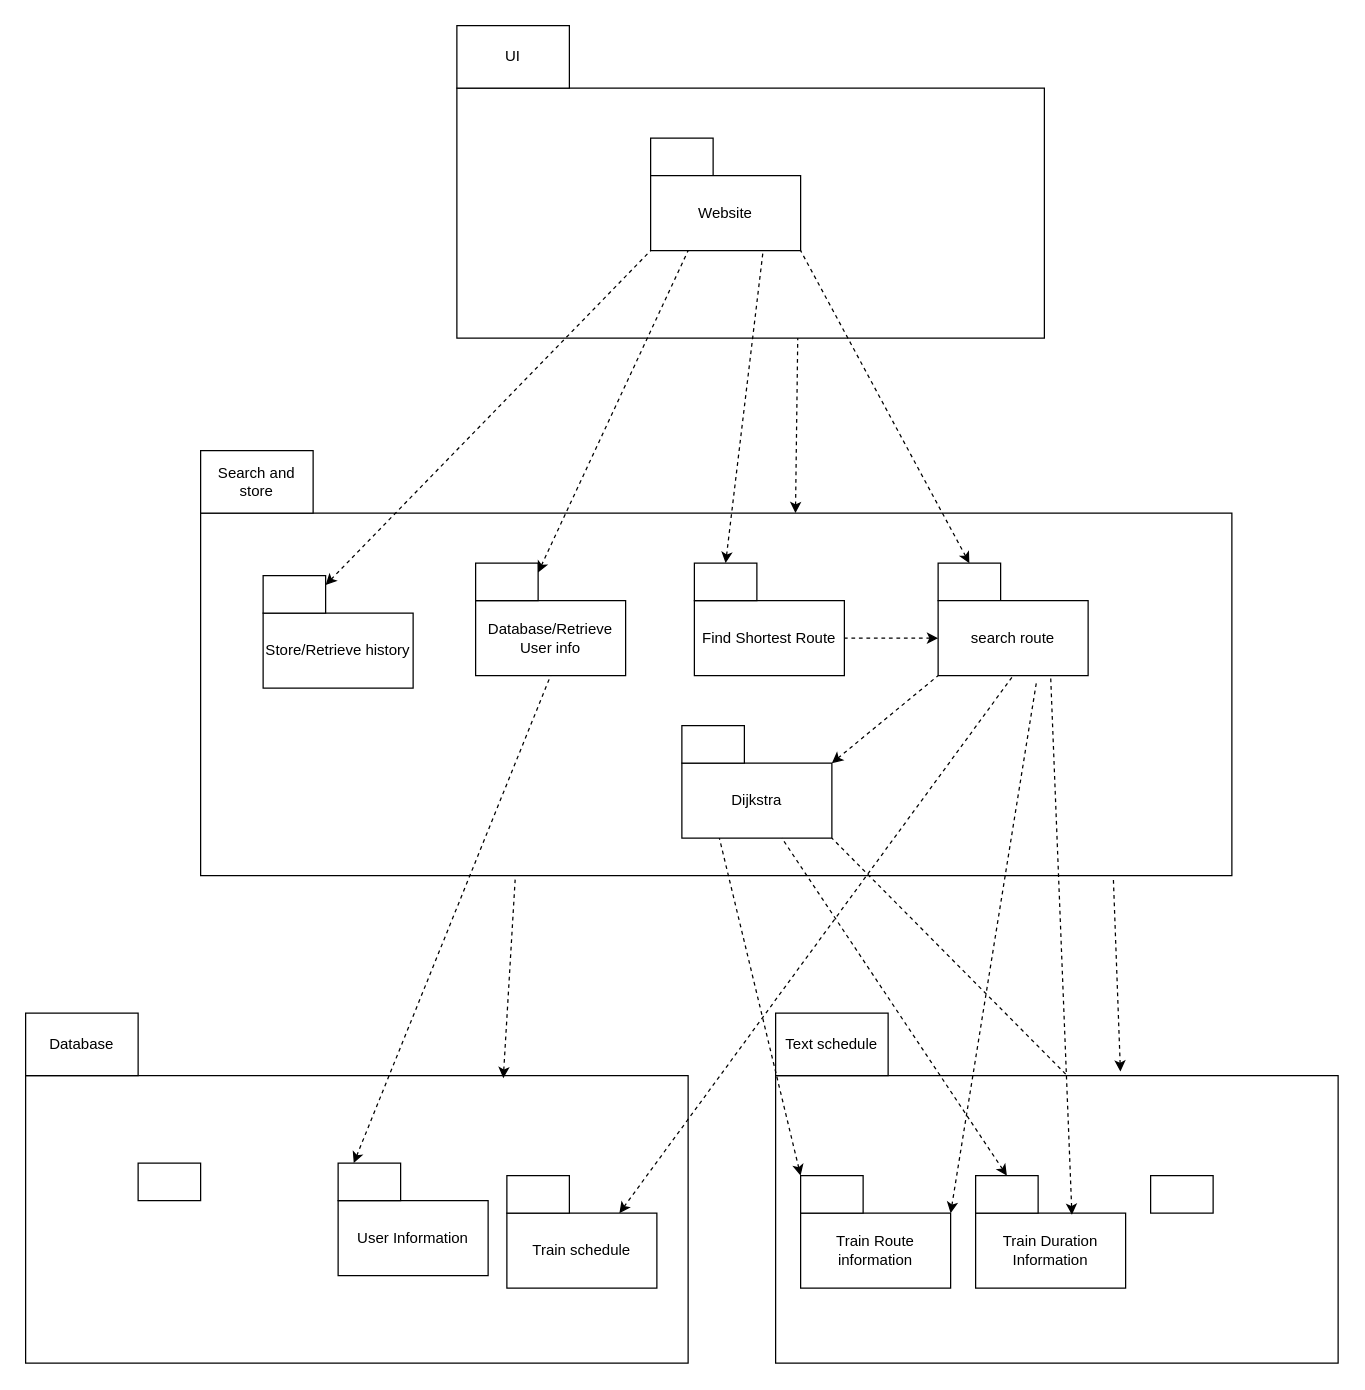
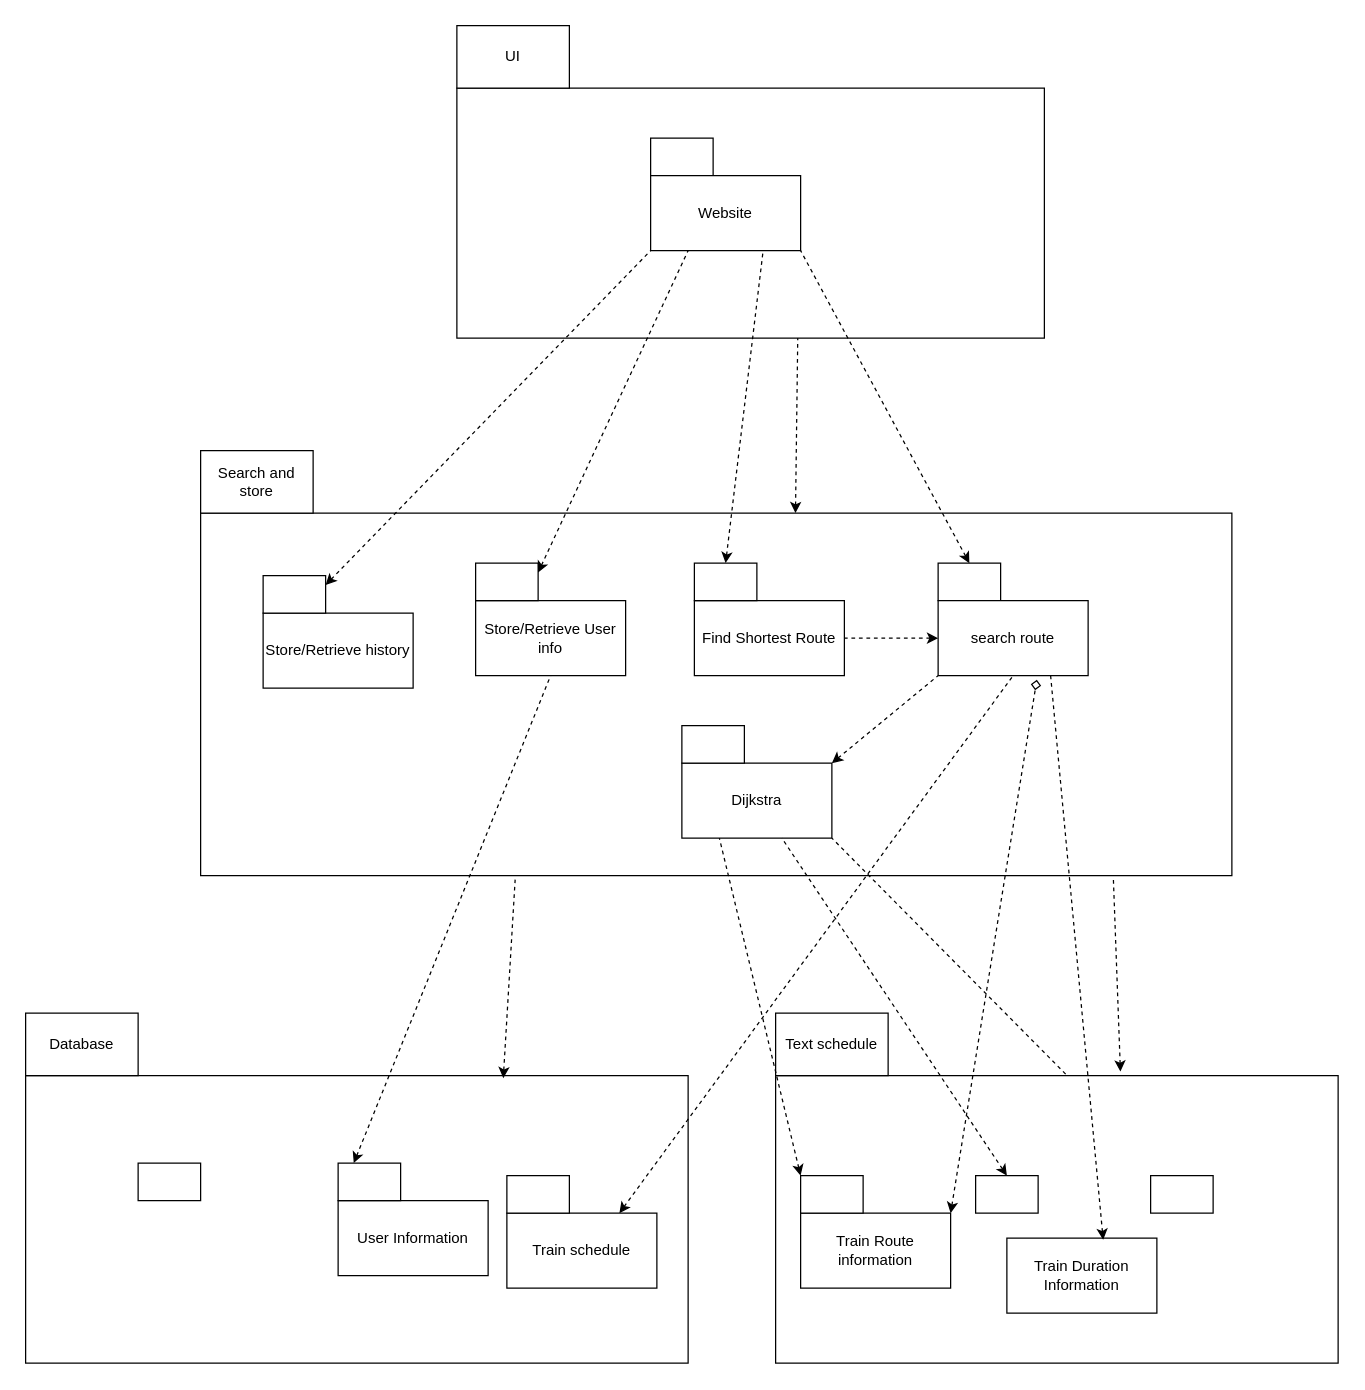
(551, 638) -> (551, 638)
(1036, 686) -> (1035, 690)
(1051, 1251) -> (1082, 1276)
